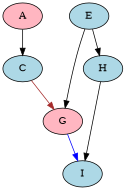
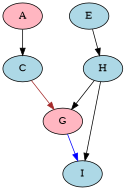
(74, 64) -> (85, 92)
